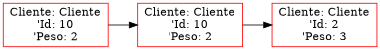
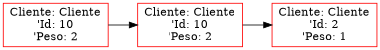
(324, 25) -> (324, 25)
